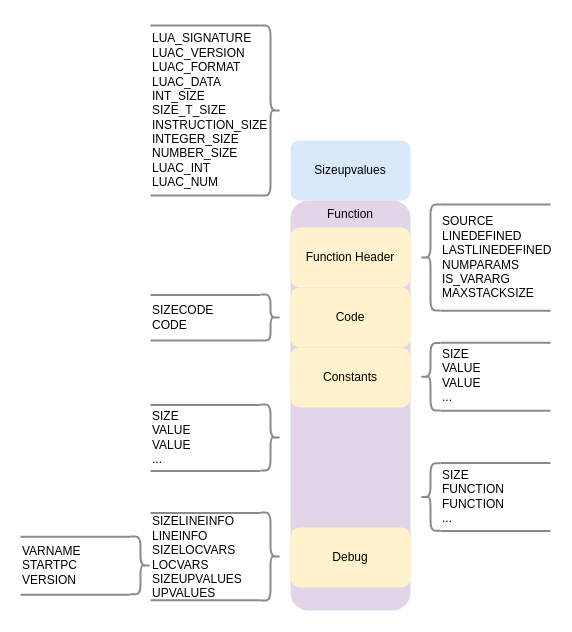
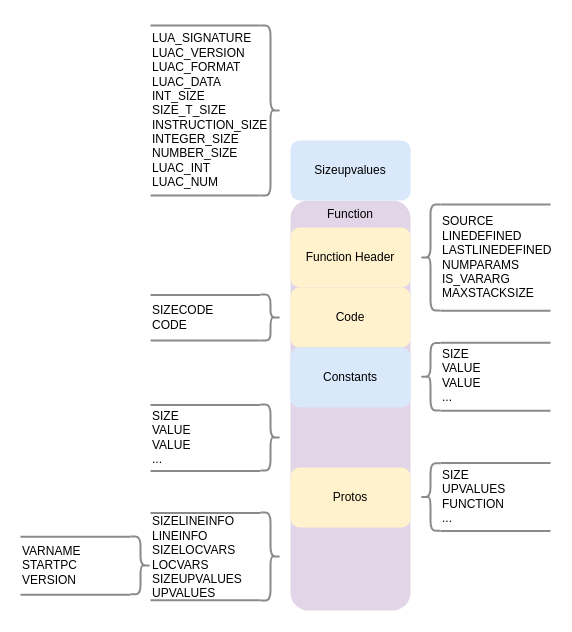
(351, 378) -> (351, 378)
(469, 497) -> (469, 497)
none -> (351, 498)
(351, 558) -> none
